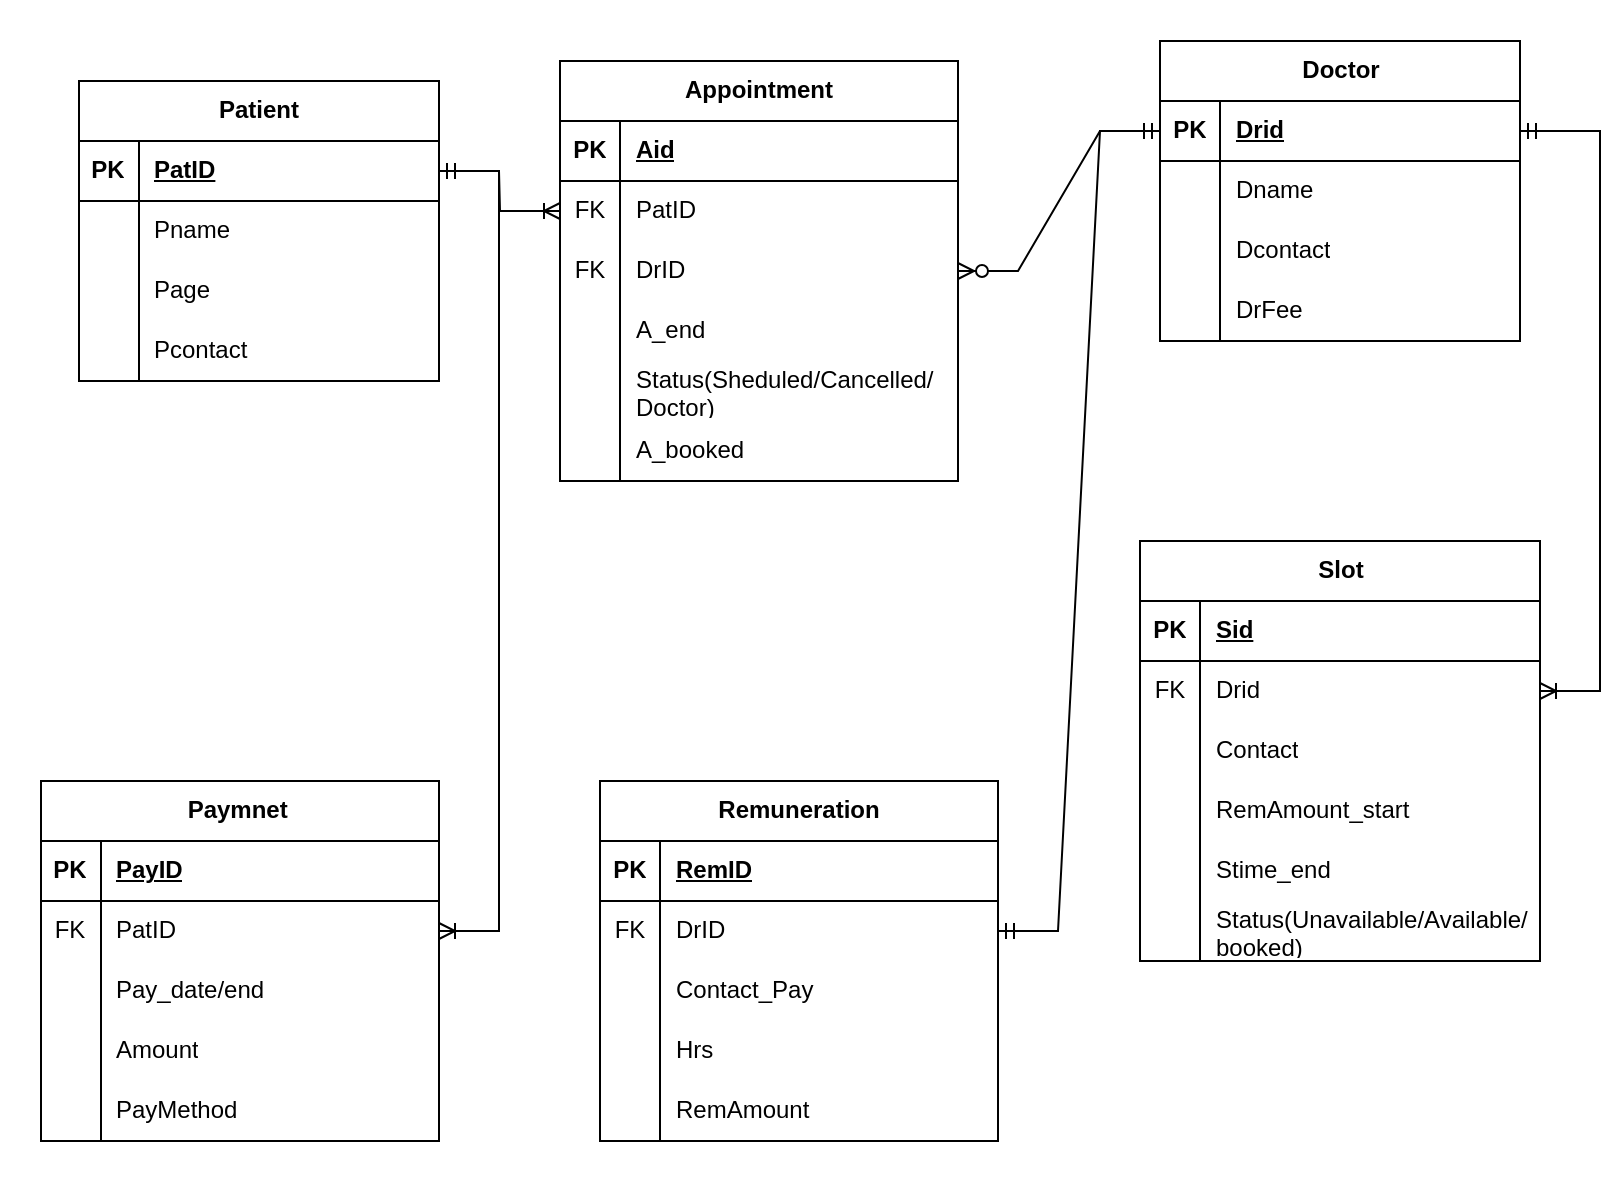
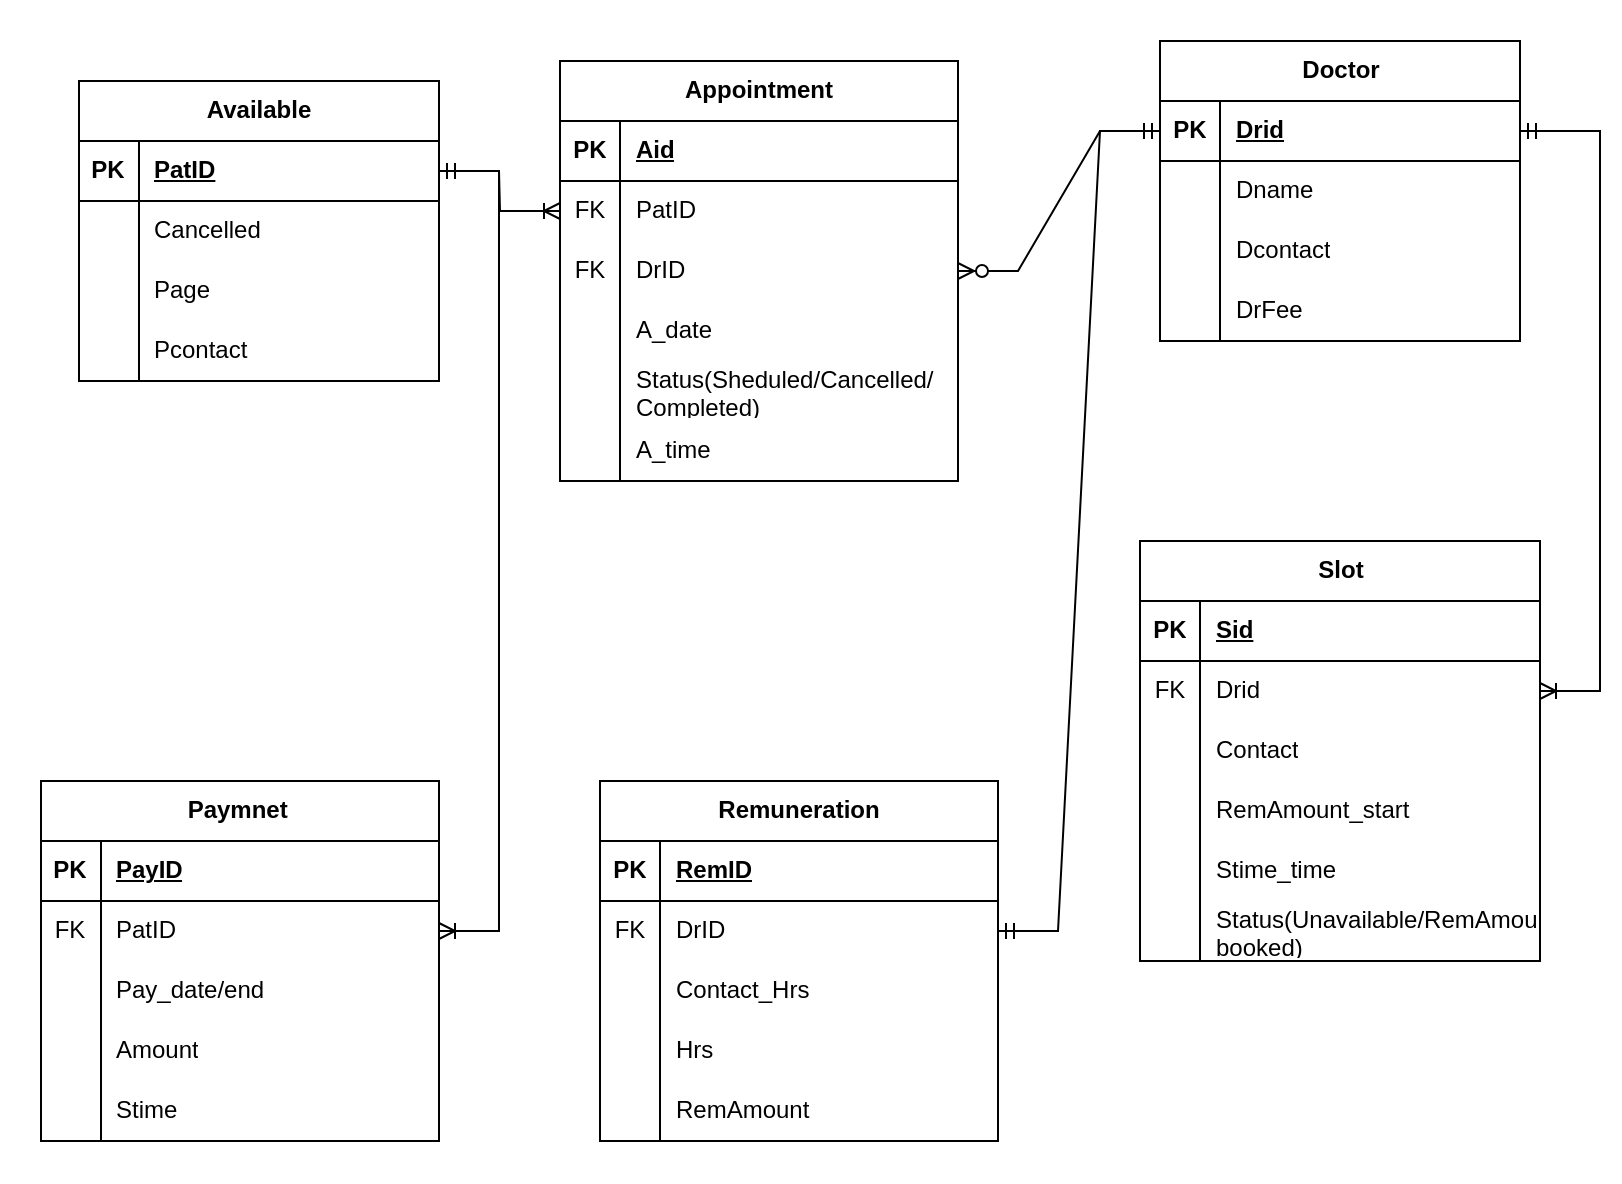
(260, 111) -> (260, 111)
(189, 231) -> (209, 231)
(671, 331) -> (677, 331)
(798, 391) -> (798, 391)
(691, 451) -> (674, 451)
(1274, 871) -> (1278, 871)
(1379, 931) -> (1379, 931)
(751, 991) -> (751, 991)
(177, 1111) -> (147, 1111)
